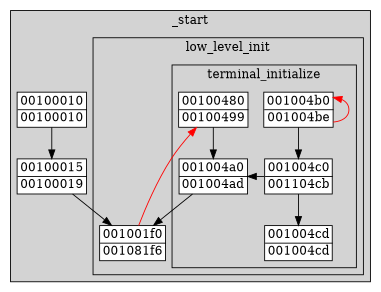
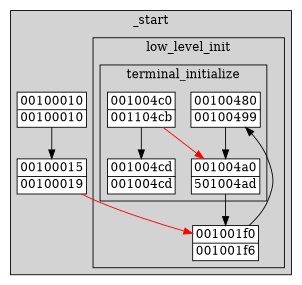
(298, 110) -> none
(260, 176) -> (180, 140)
(160, 177) -> (273, 181)
(213, 184) -> (226, 184)
(88, 206) -> (132, 215)
(133, 251) -> (226, 251)
